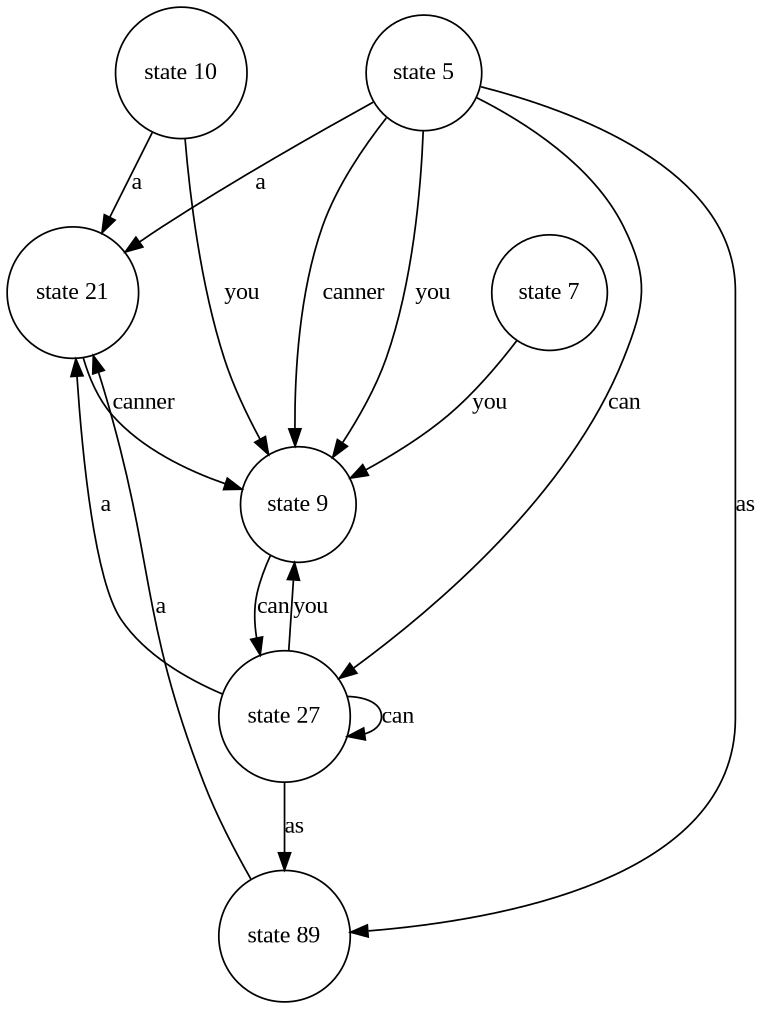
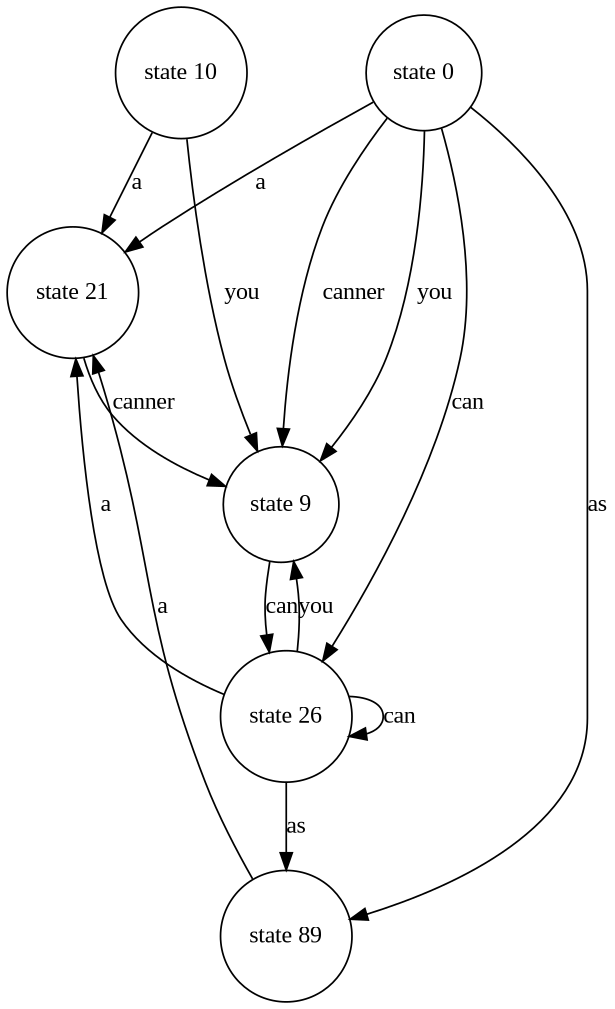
(424, 73) -> (424, 73)
(550, 293) -> none
(285, 716) -> (286, 716)
